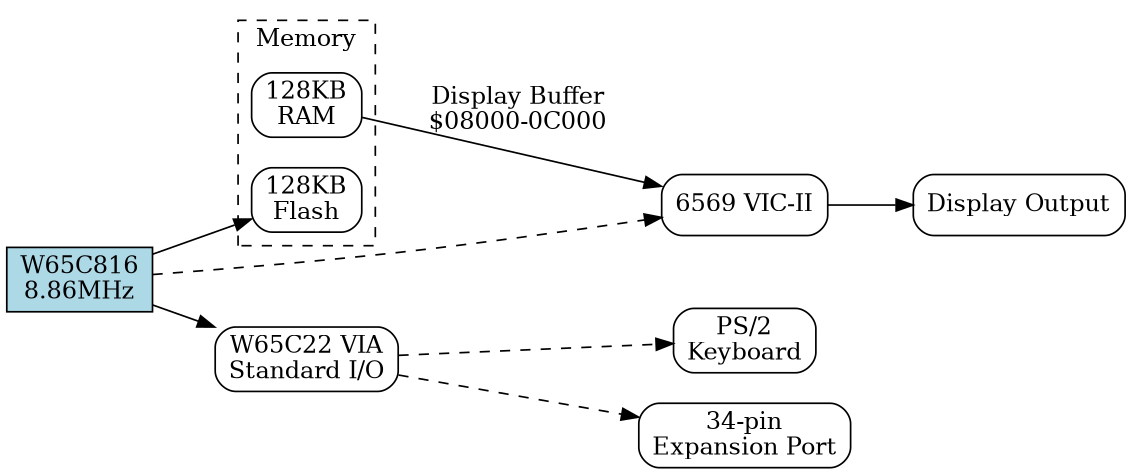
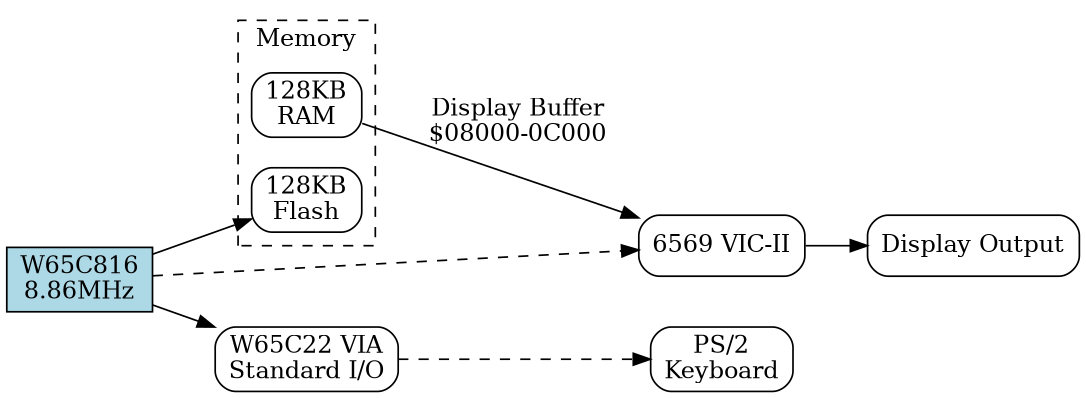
(745, 435) -> none
